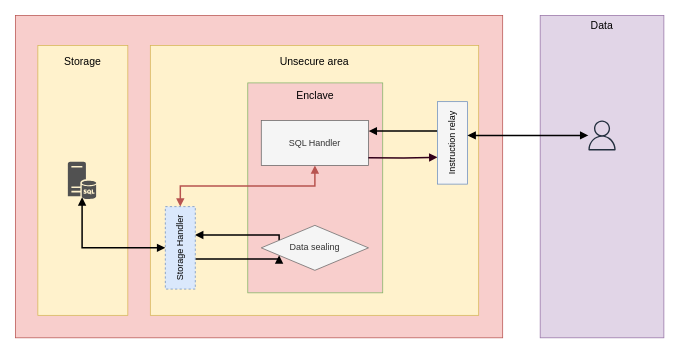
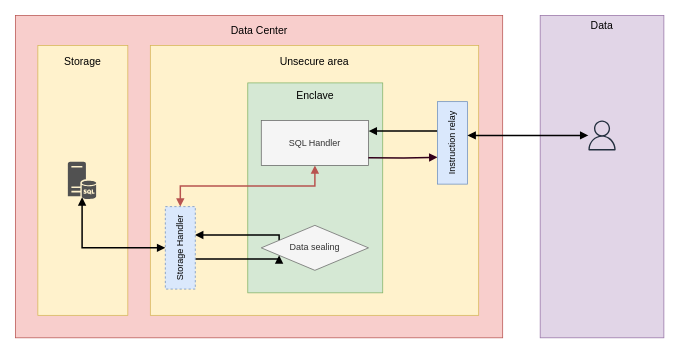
none -> (259, 30)
(453, 143) -> (453, 143)
(315, 188) -> (315, 188)
